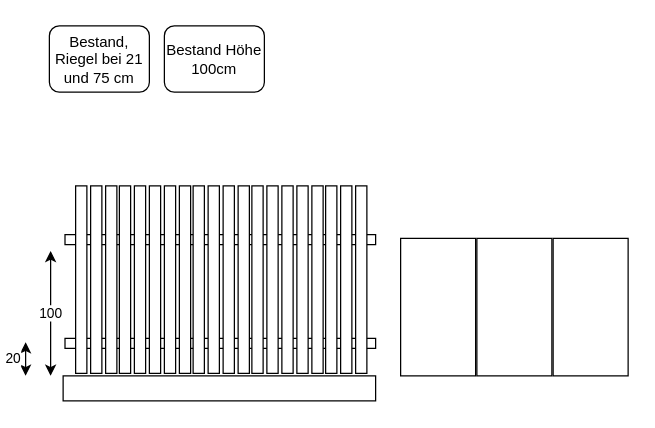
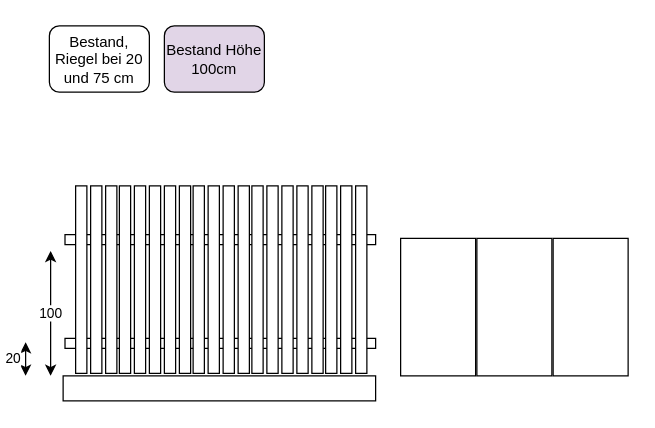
(99, 59) -> (99, 59)
(214, 59) -> (214, 59)
